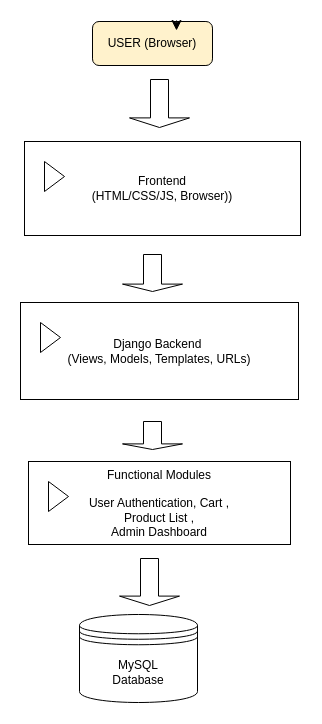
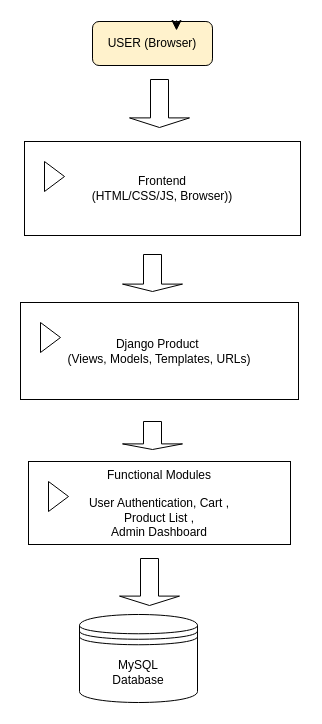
(160, 352) -> (160, 352)
